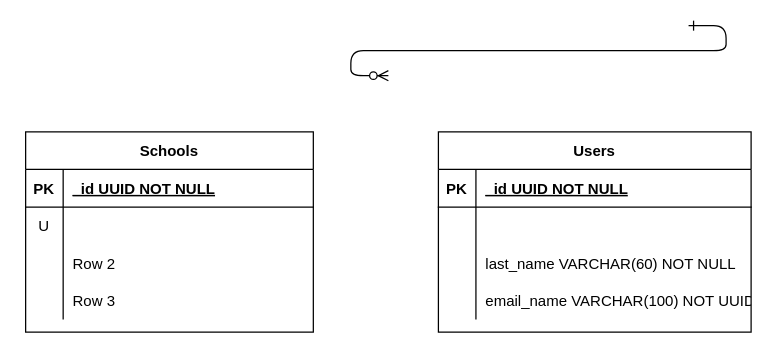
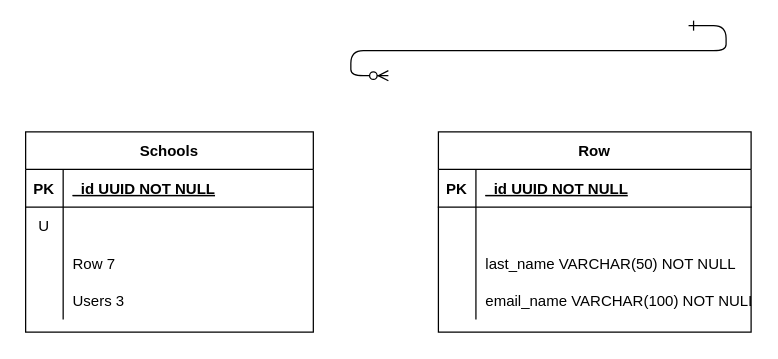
(594, 151) -> (594, 151)
(92, 264) -> (92, 264)
(603, 264) -> (603, 264)
(92, 301) -> (100, 301)
(610, 301) -> (610, 301)
